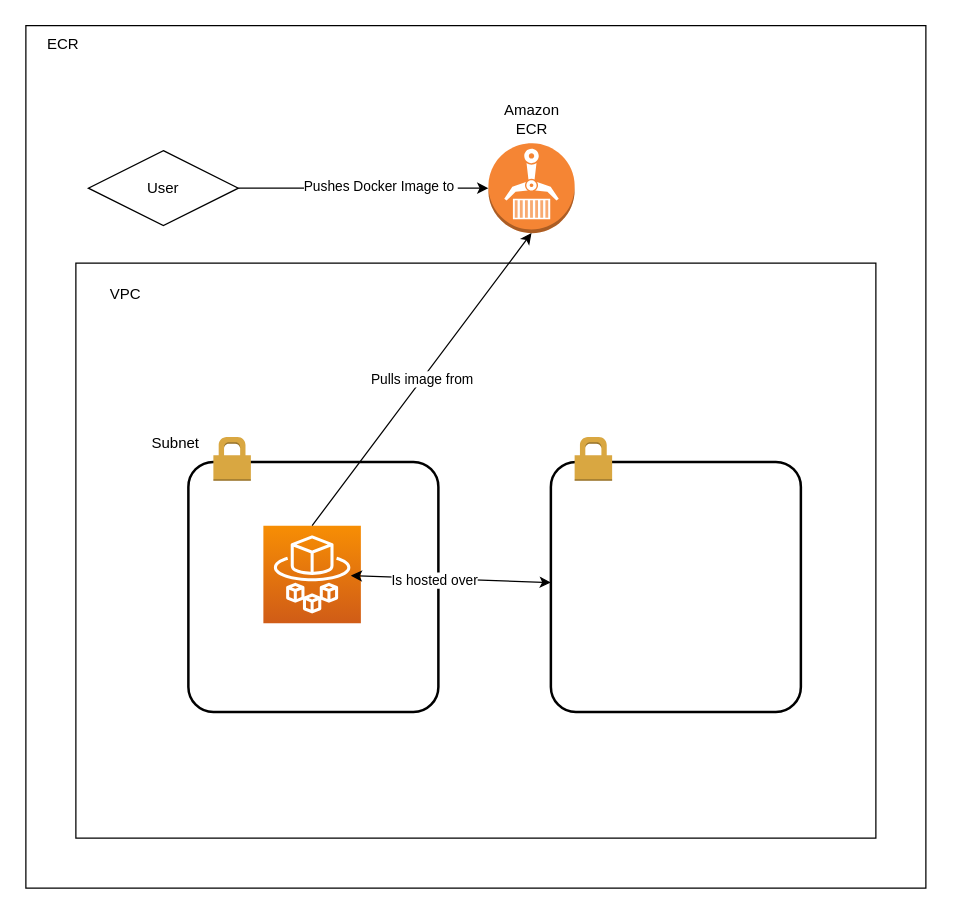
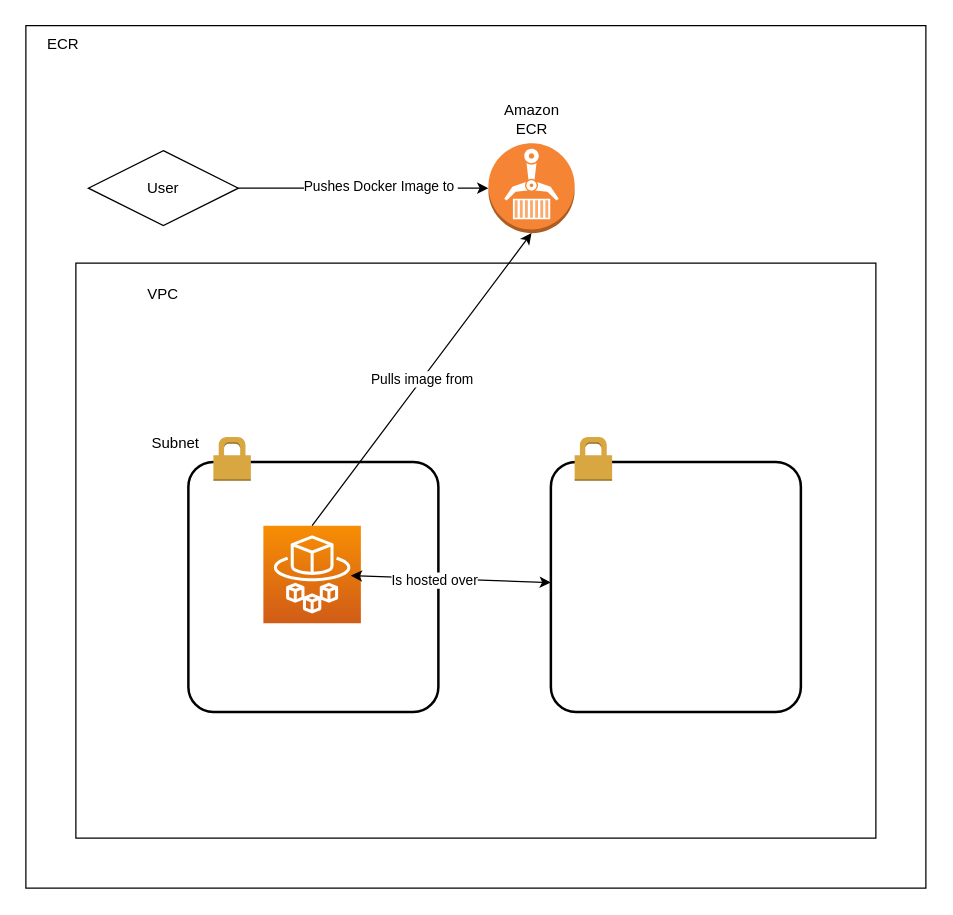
(126, 294) -> (163, 294)
